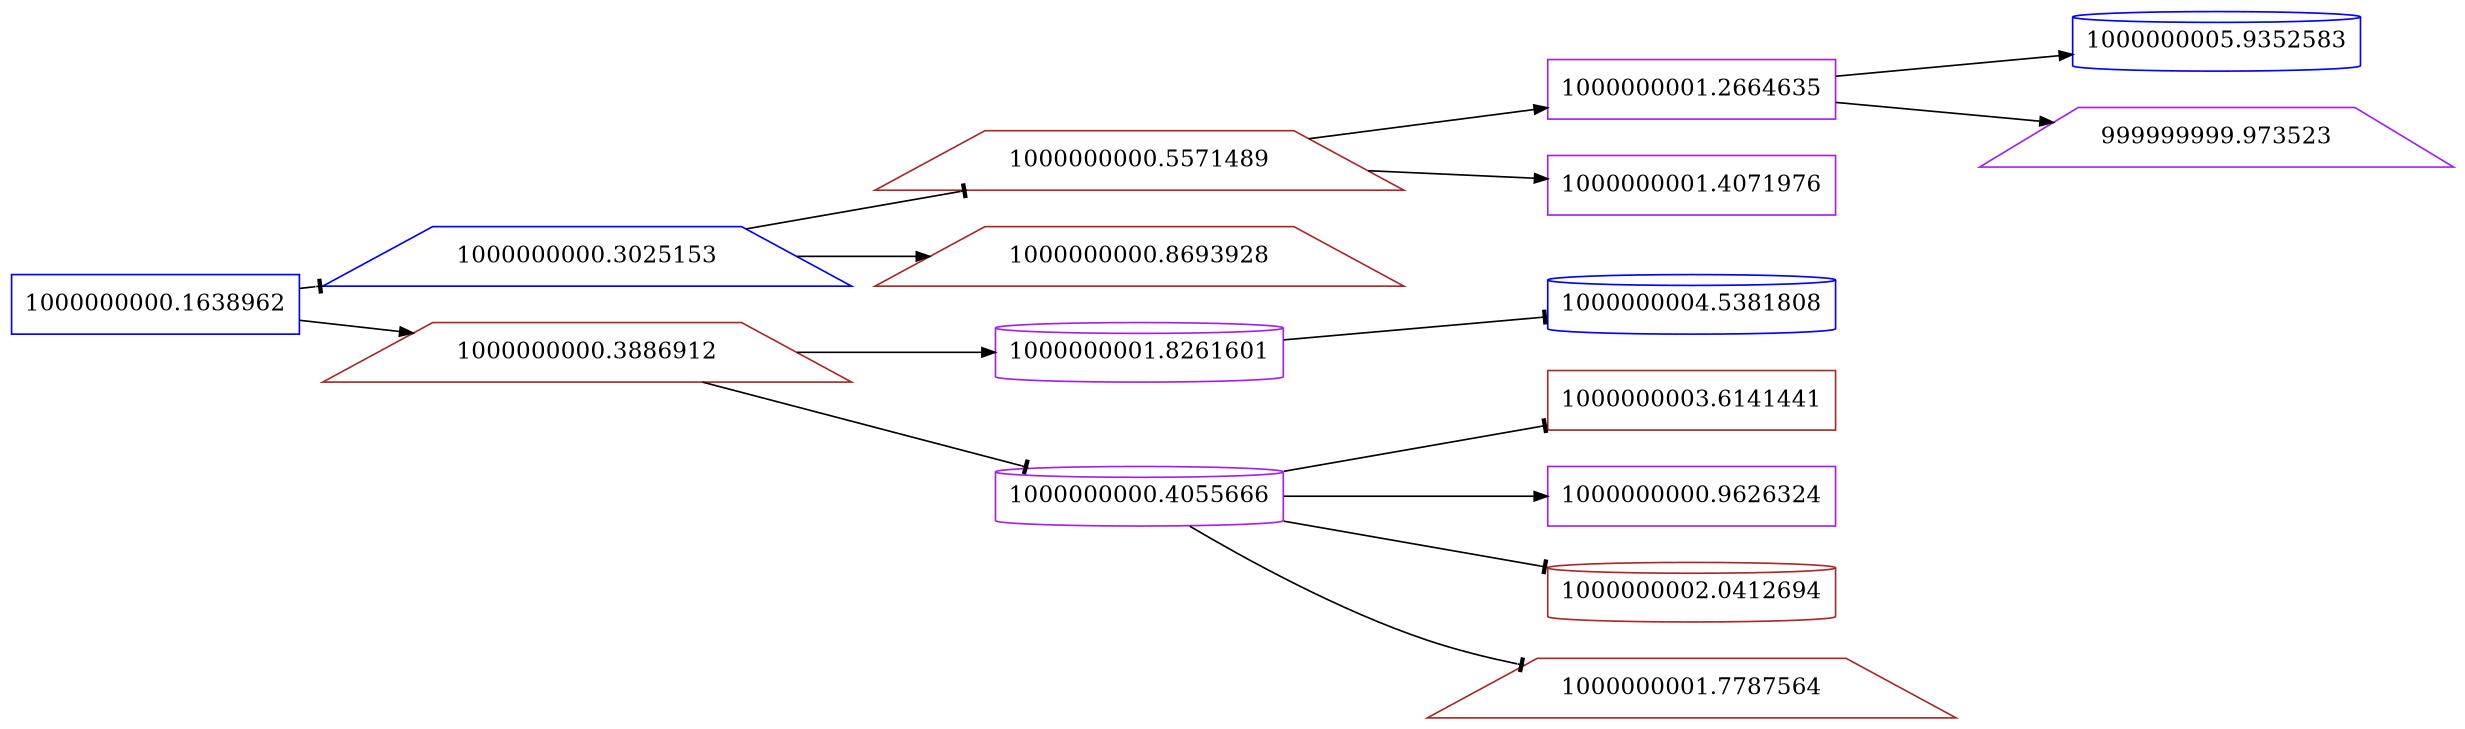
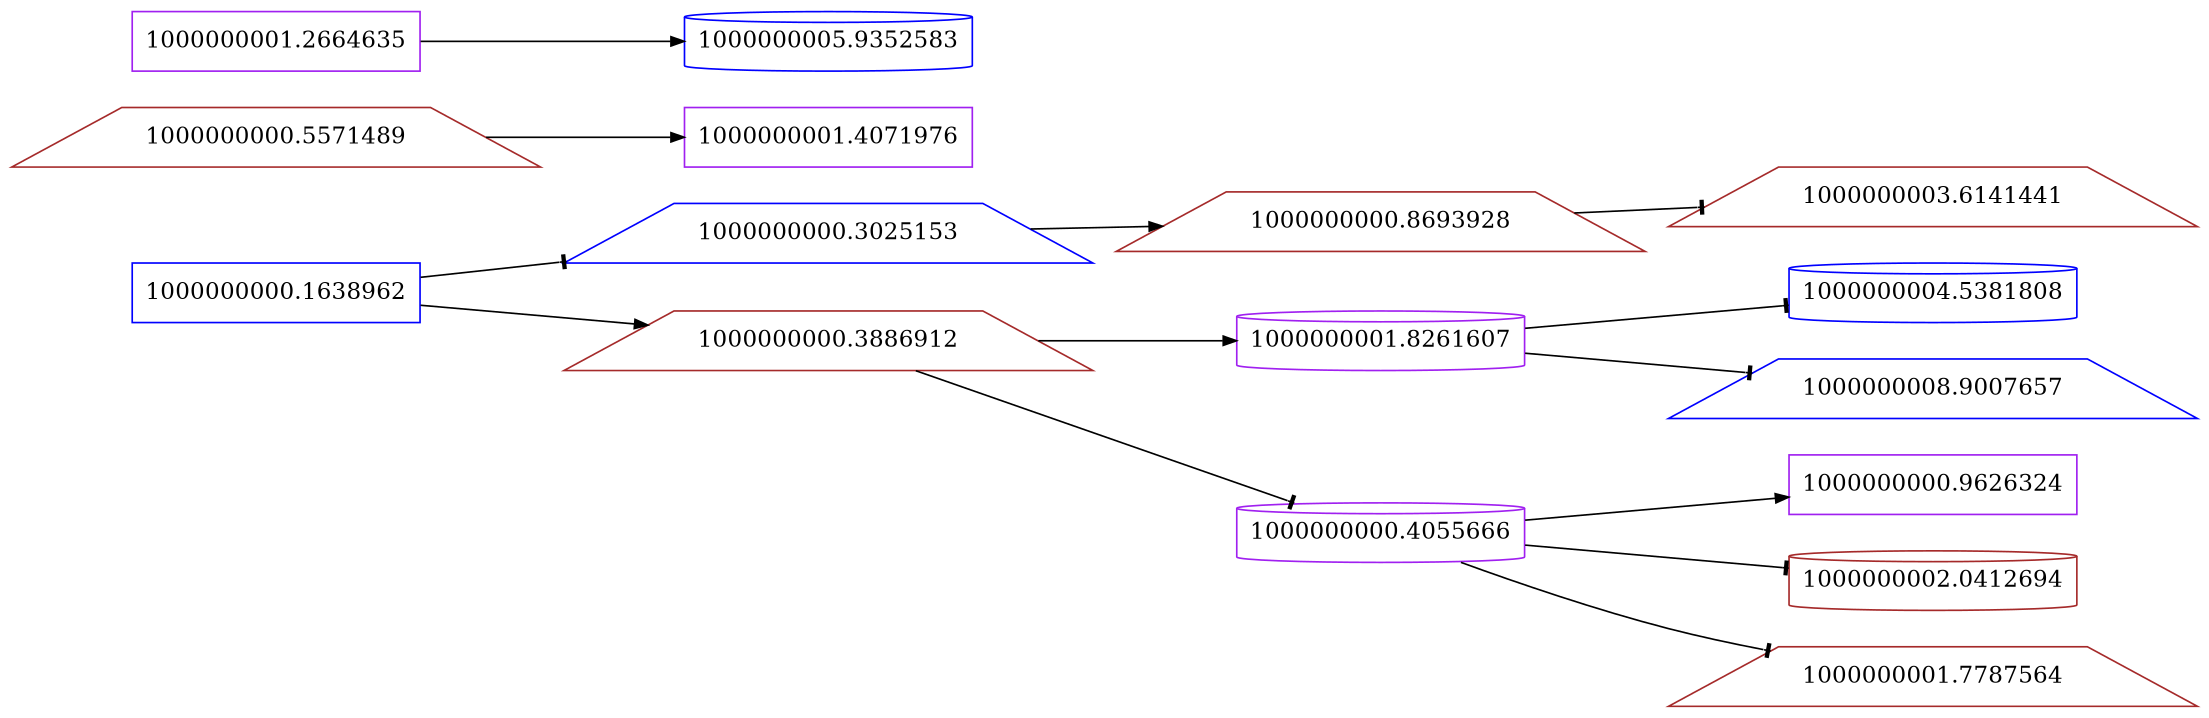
(1421, 124) -> none
(2217, 137) -> none
(853, 210) -> none
(1139, 352) -> (1381, 341)
none -> (1933, 389)
(1692, 400) -> (1933, 197)
(1412, 449) -> (1636, 210)
